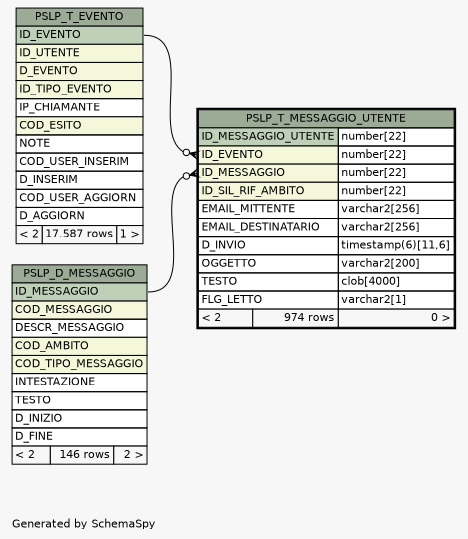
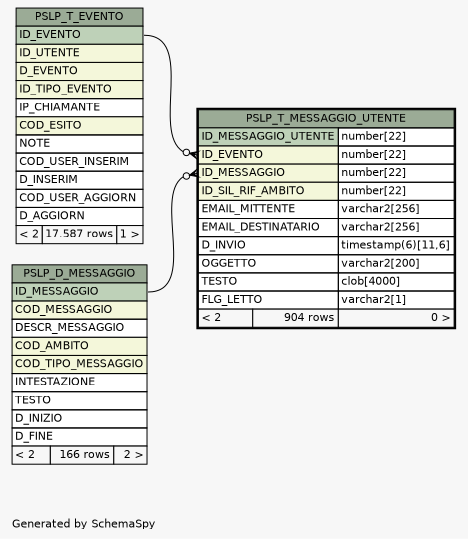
(310, 318) -> (310, 318)
(85, 455) -> (85, 455)
